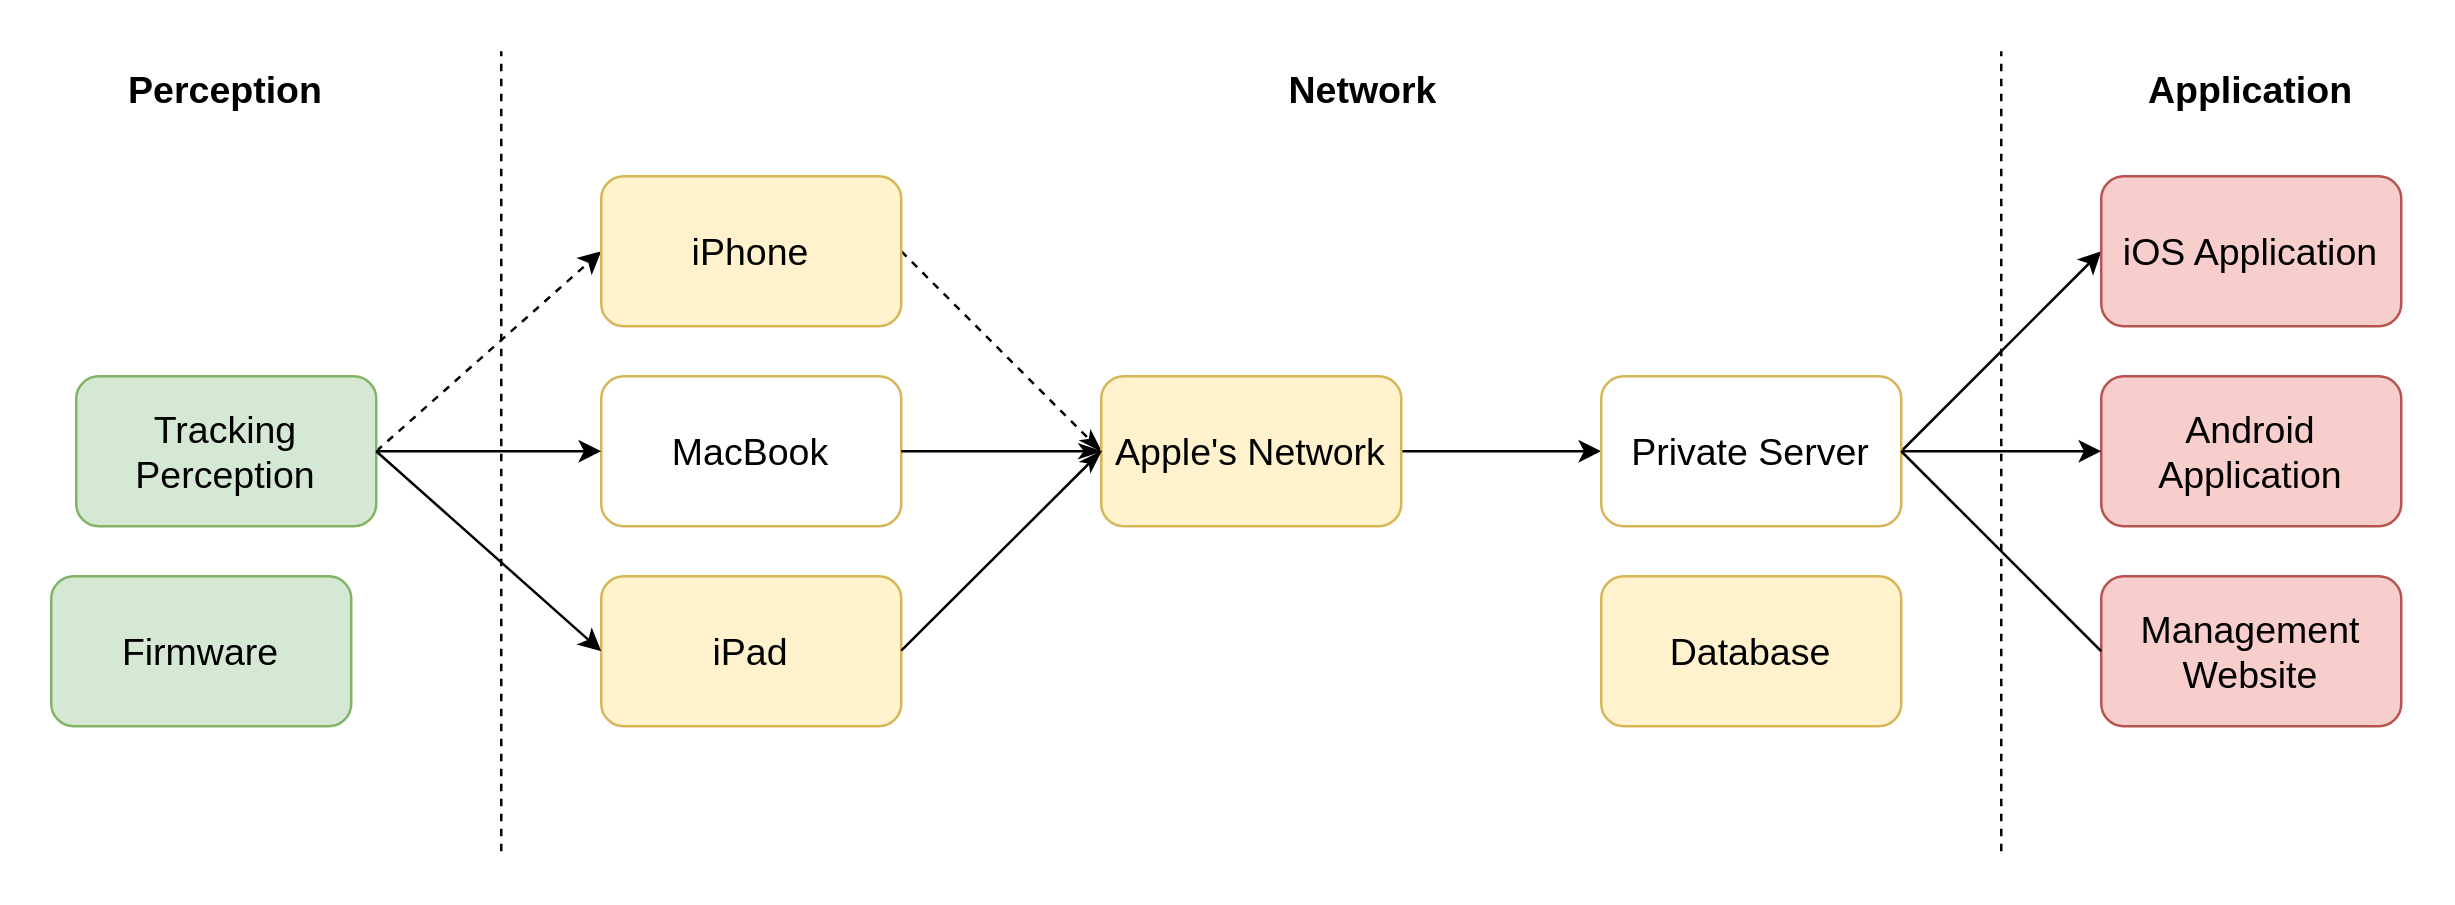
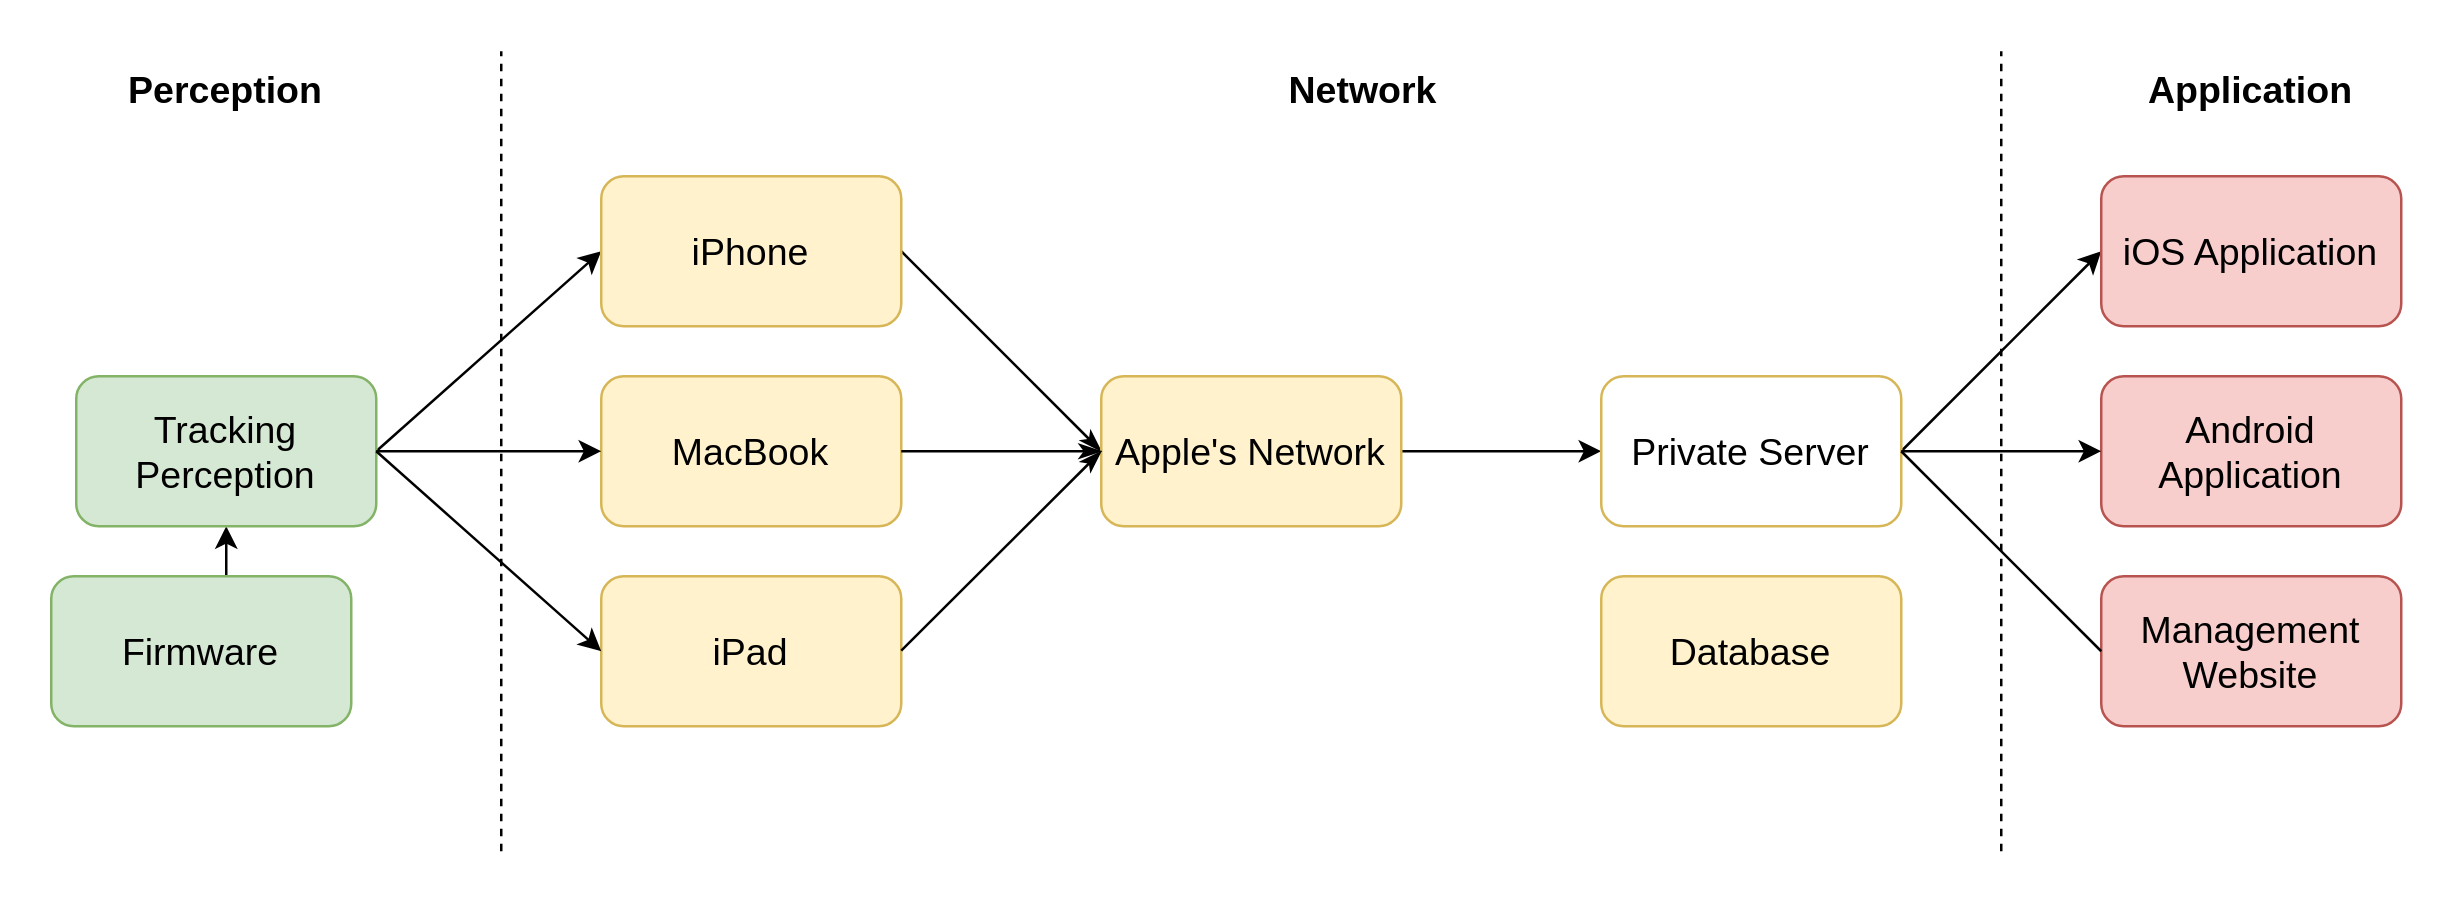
(997, 347) -> (997, 347)
(438, 396) -> (438, 396)
(751, 451) -> (751, 451)
none -> (226, 560)
